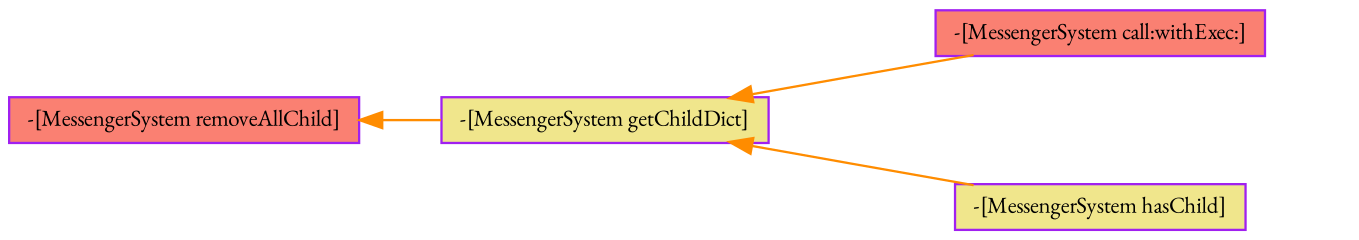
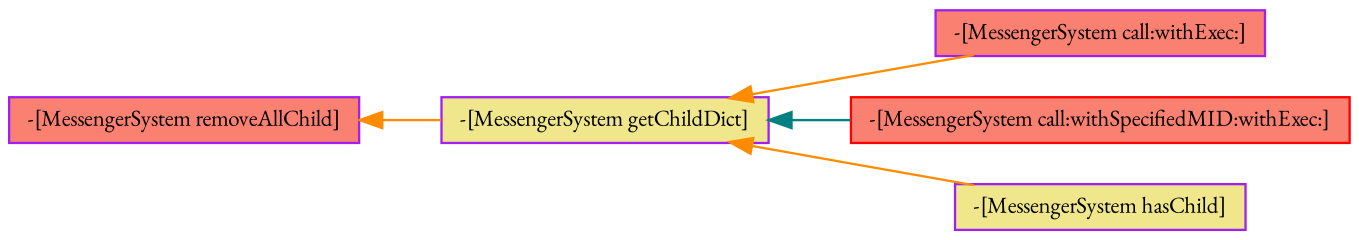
none -> (1100, 120)
